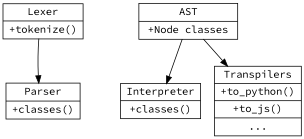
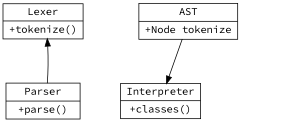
(188, 30) -> (188, 30)
(38, 57) -> (48, 65)
(258, 101) -> none
(43, 110) -> (43, 110)
